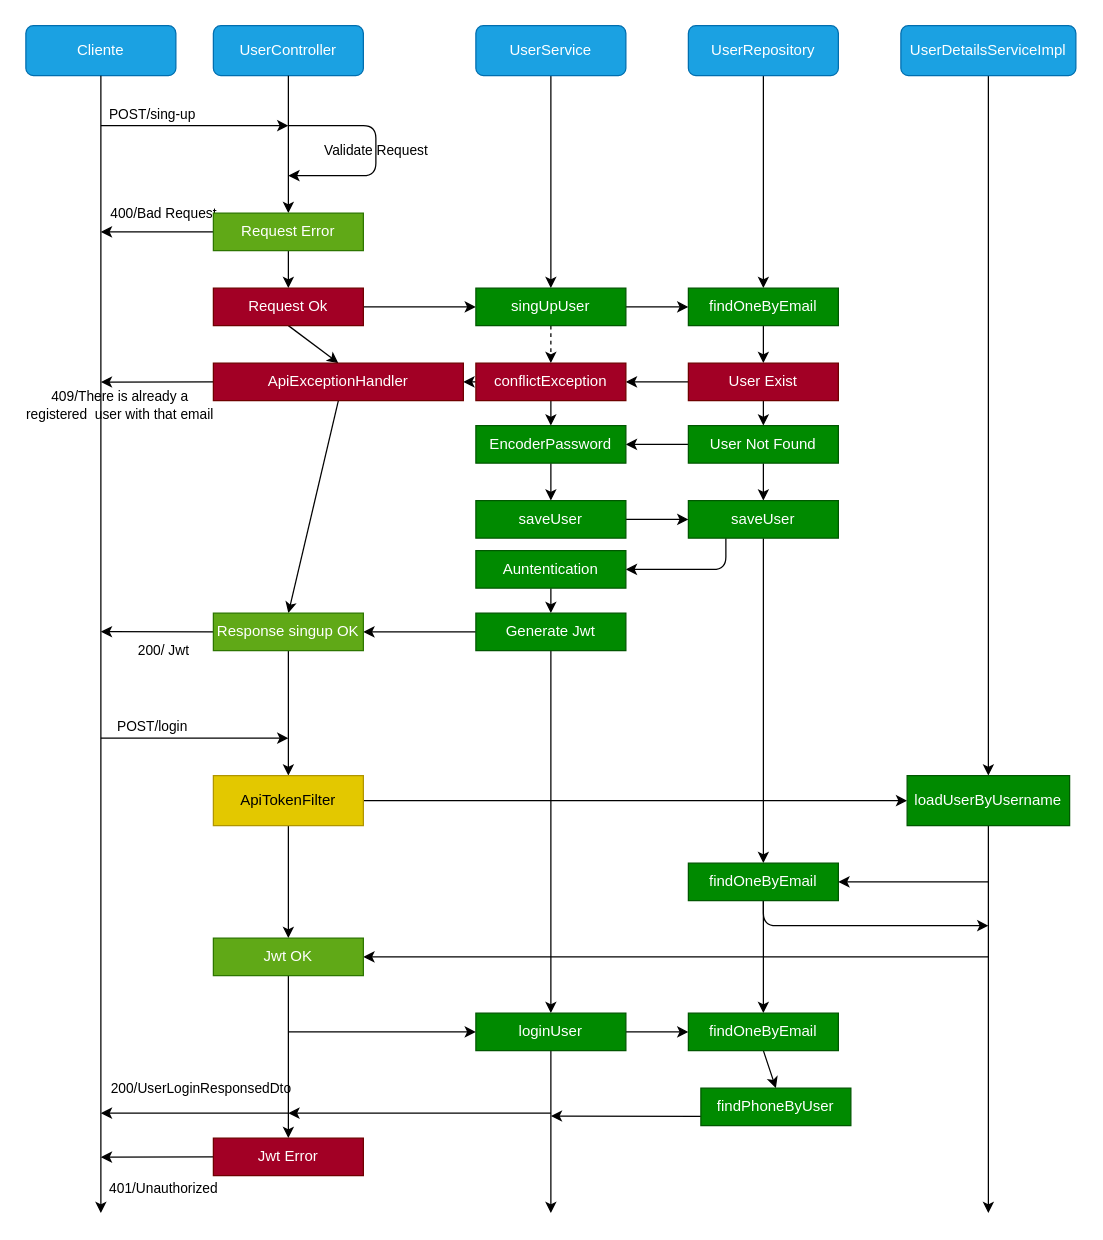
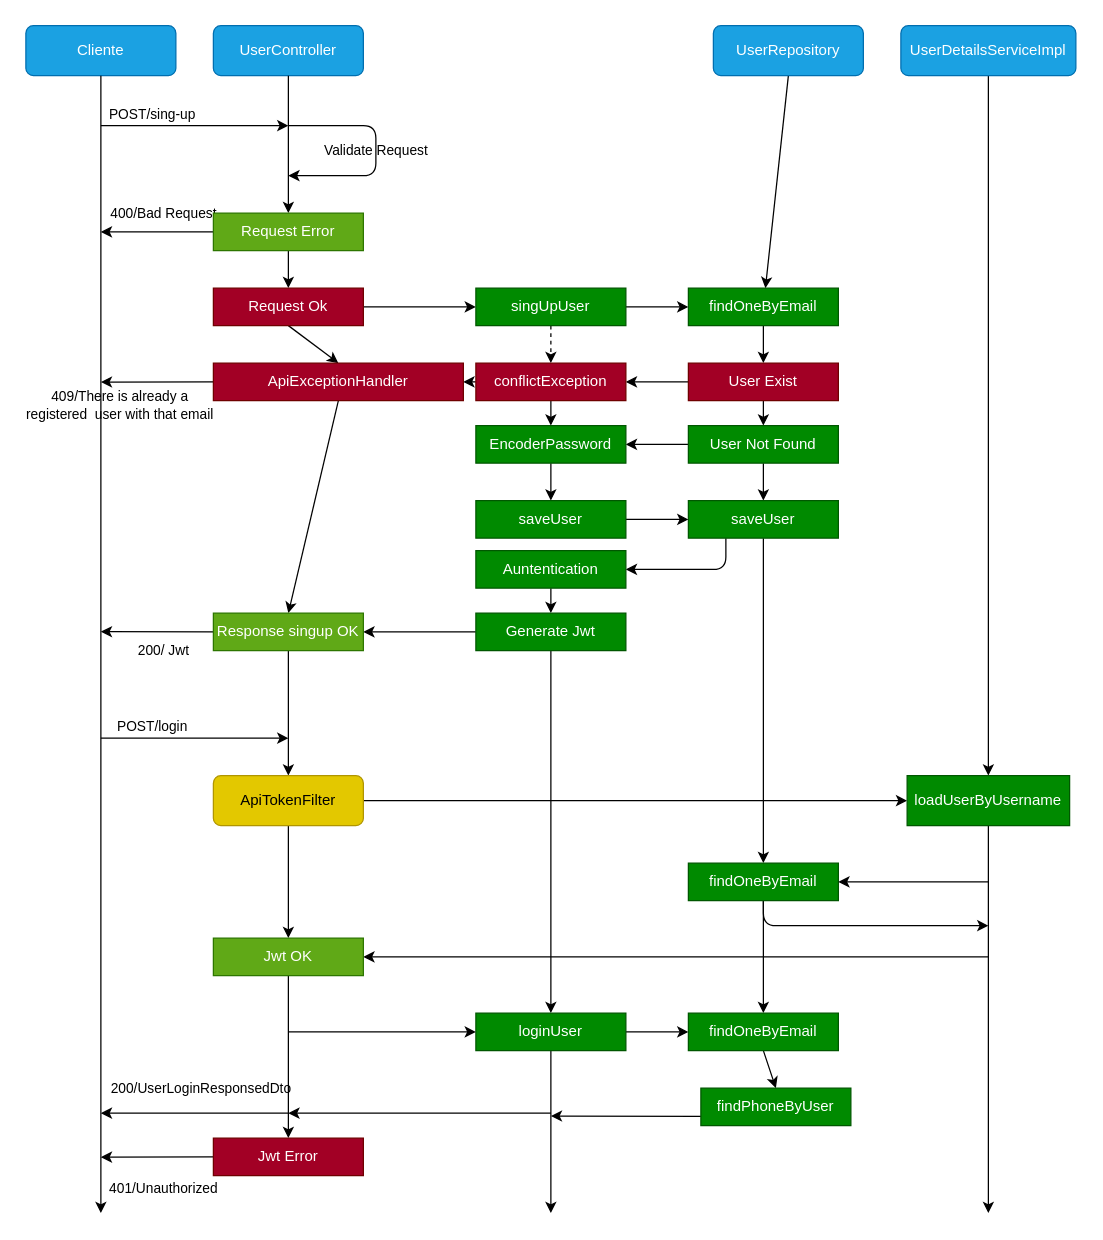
(551, 51) -> none
(763, 51) -> (788, 51)
(551, 178) -> none
(288, 801) -> (288, 801)
